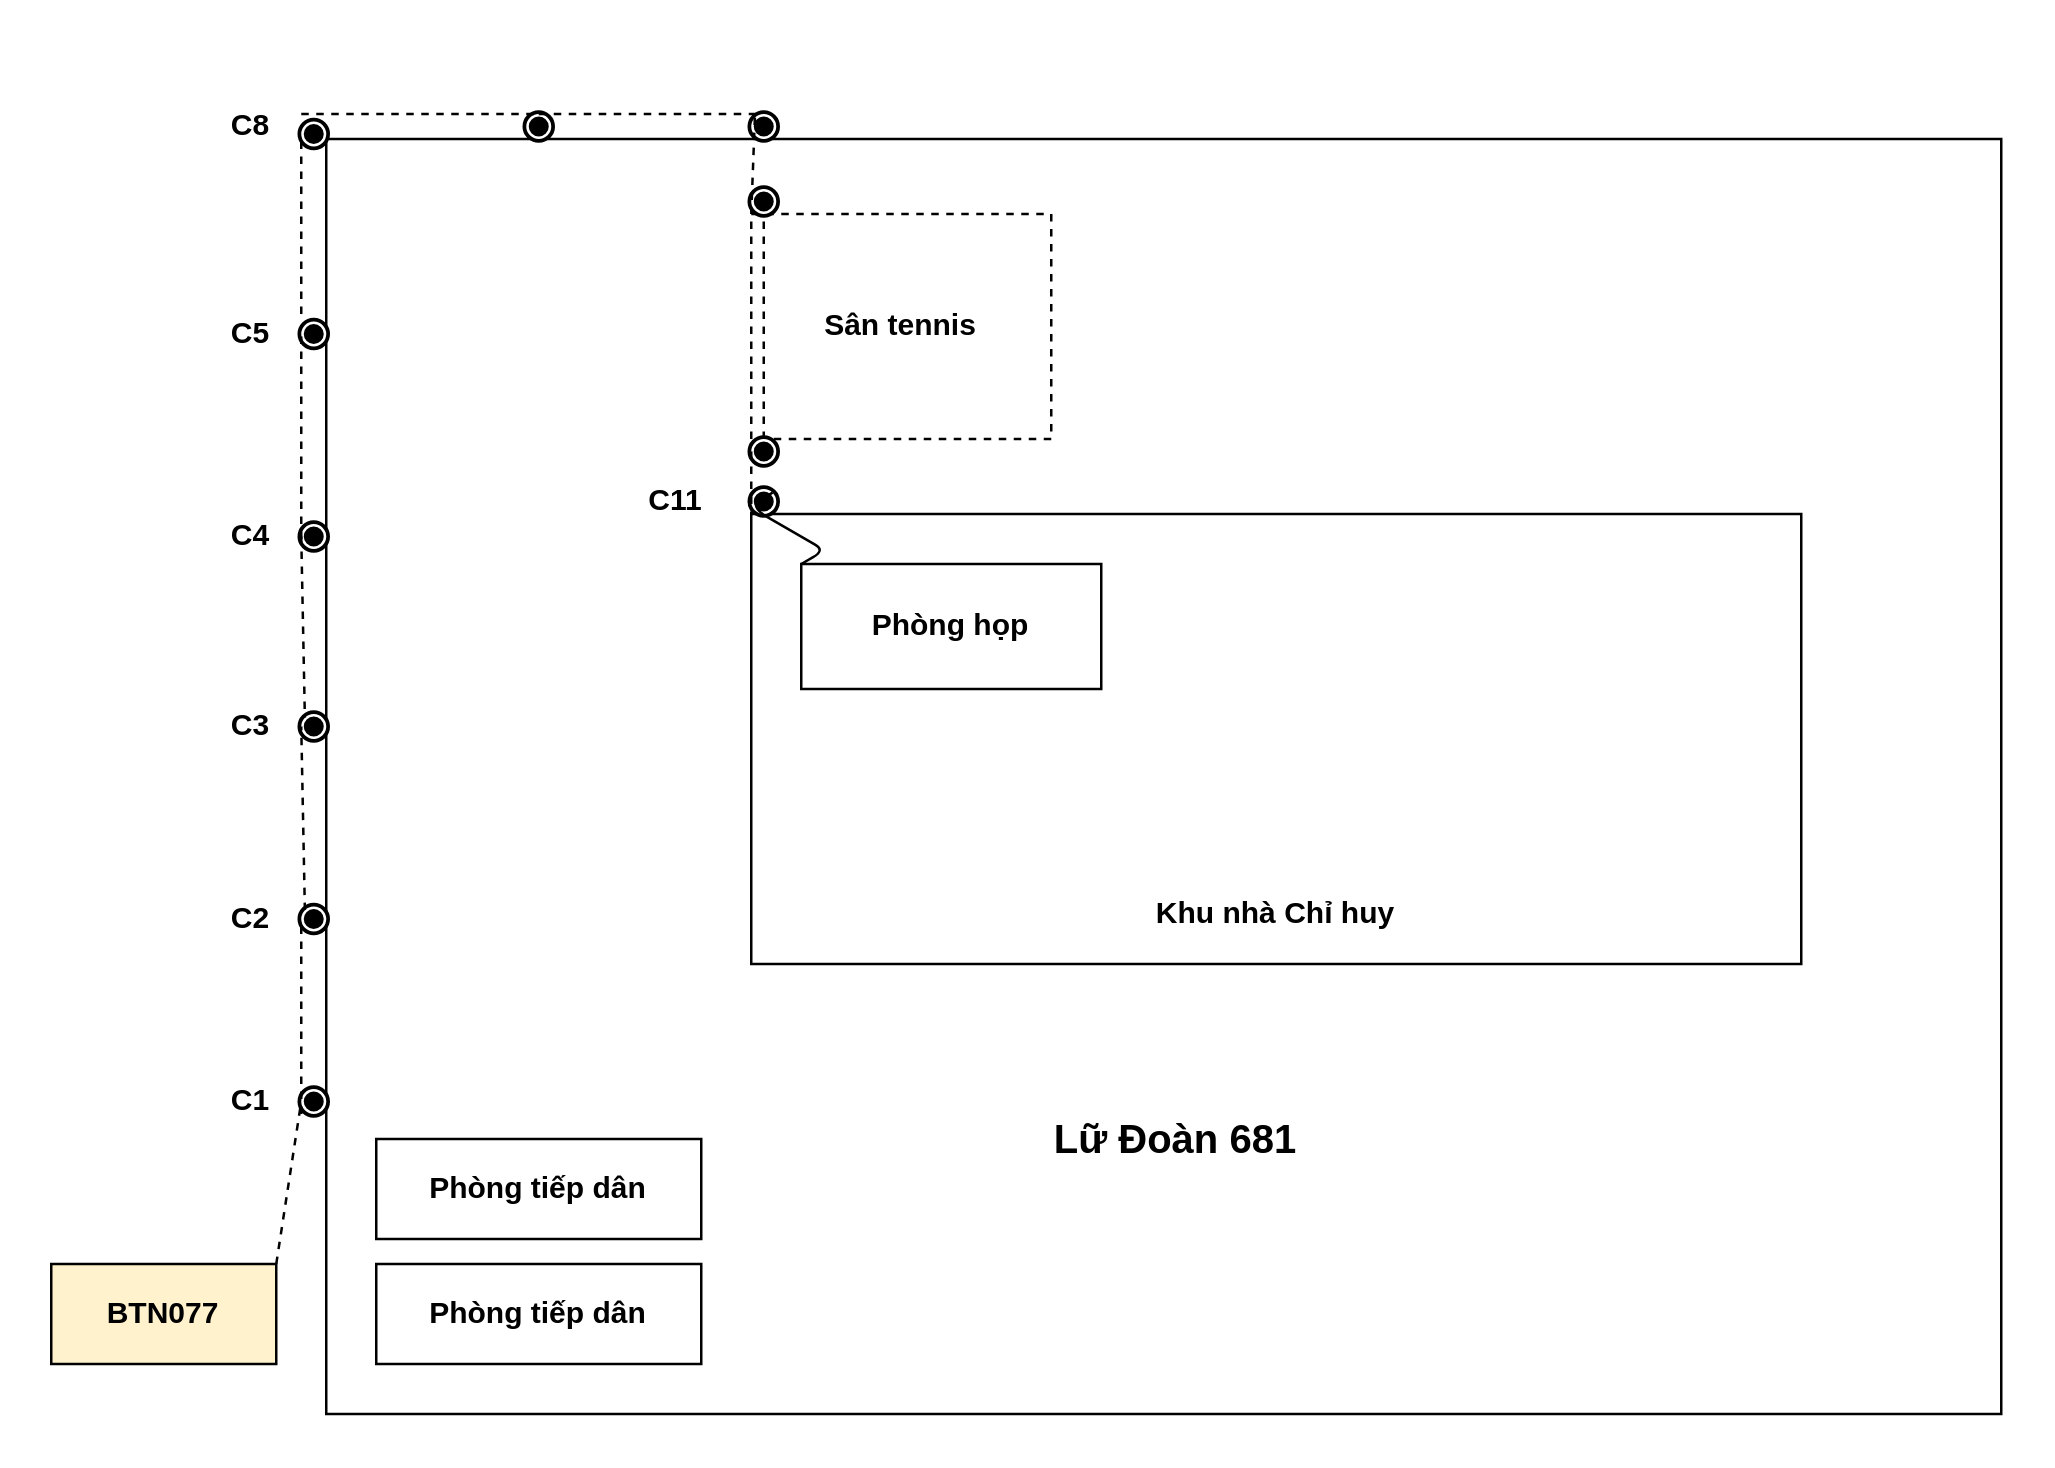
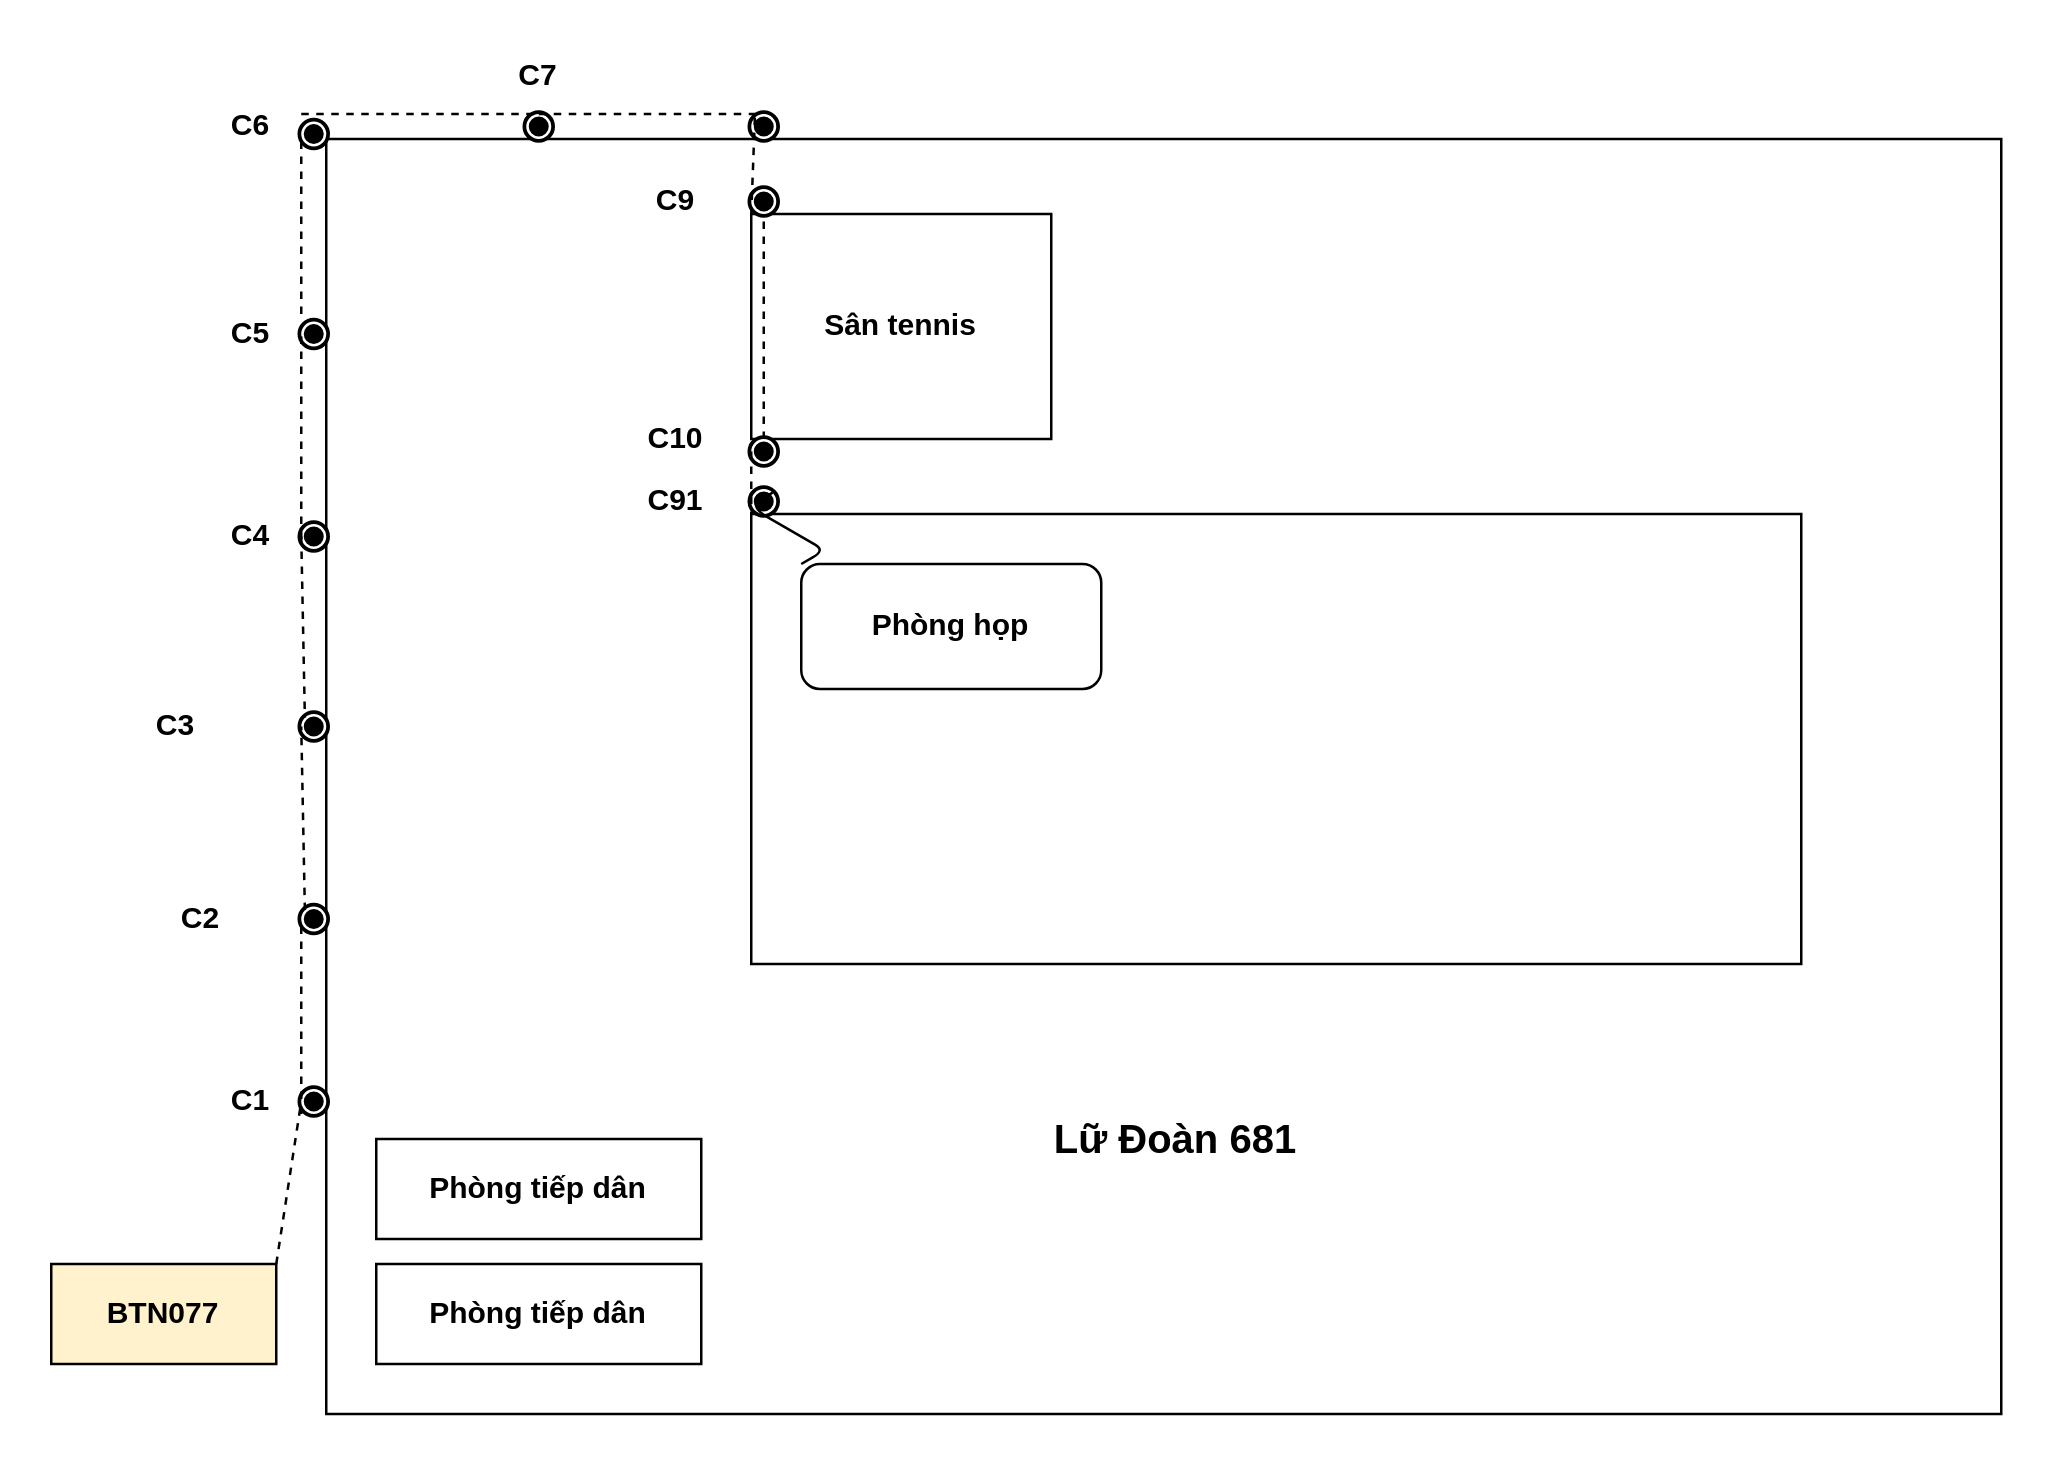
none -> (539, 76)
(251, 126) -> (251, 126)
none -> (676, 201)
(901, 326) -> (901, 326)
none -> (676, 439)
(676, 501) -> (676, 501)
(951, 626) -> (951, 626)
(251, 726) -> (176, 726)
(1276, 914) -> none
(251, 919) -> (201, 919)
